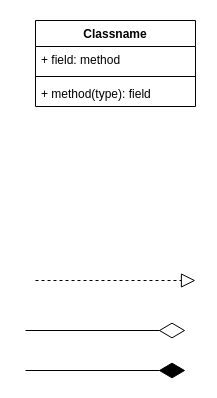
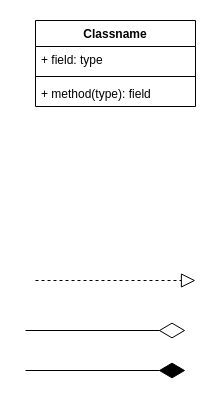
(84, 61) -> (77, 61)
